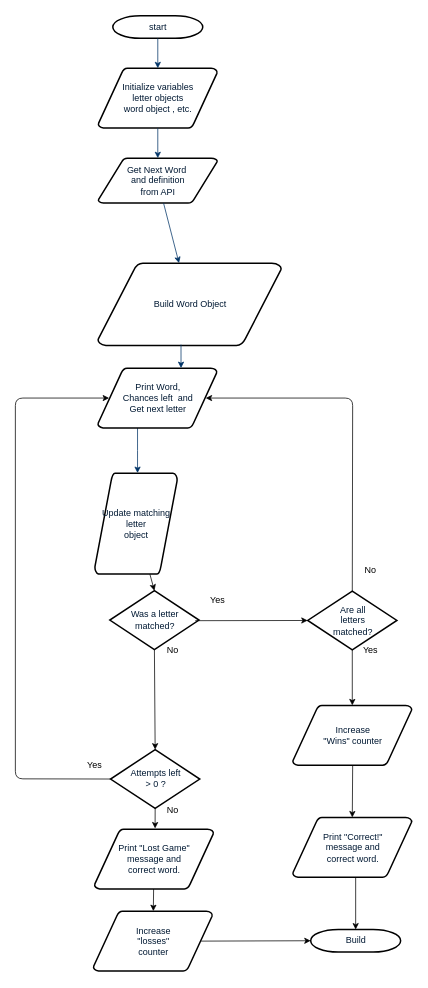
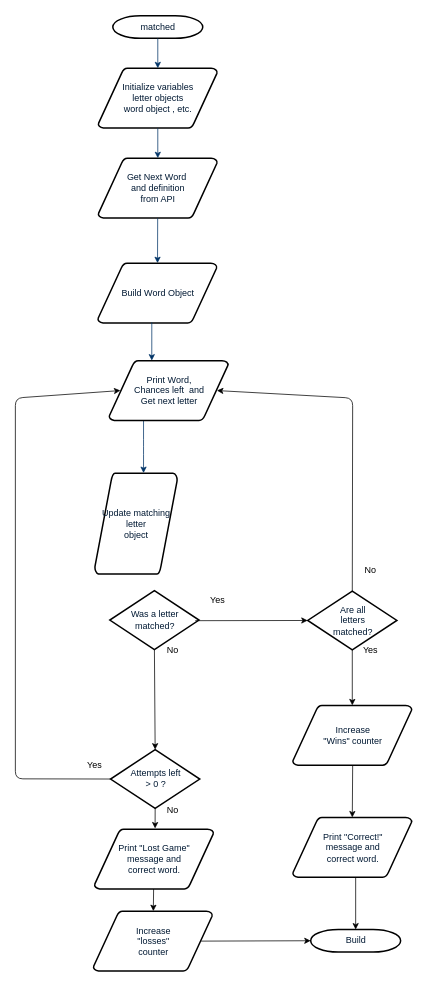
(158, 27) -> (158, 27)
(158, 180) -> (158, 188)
(190, 304) -> (158, 293)
(158, 398) -> (169, 390)
(152, 580) -> none
